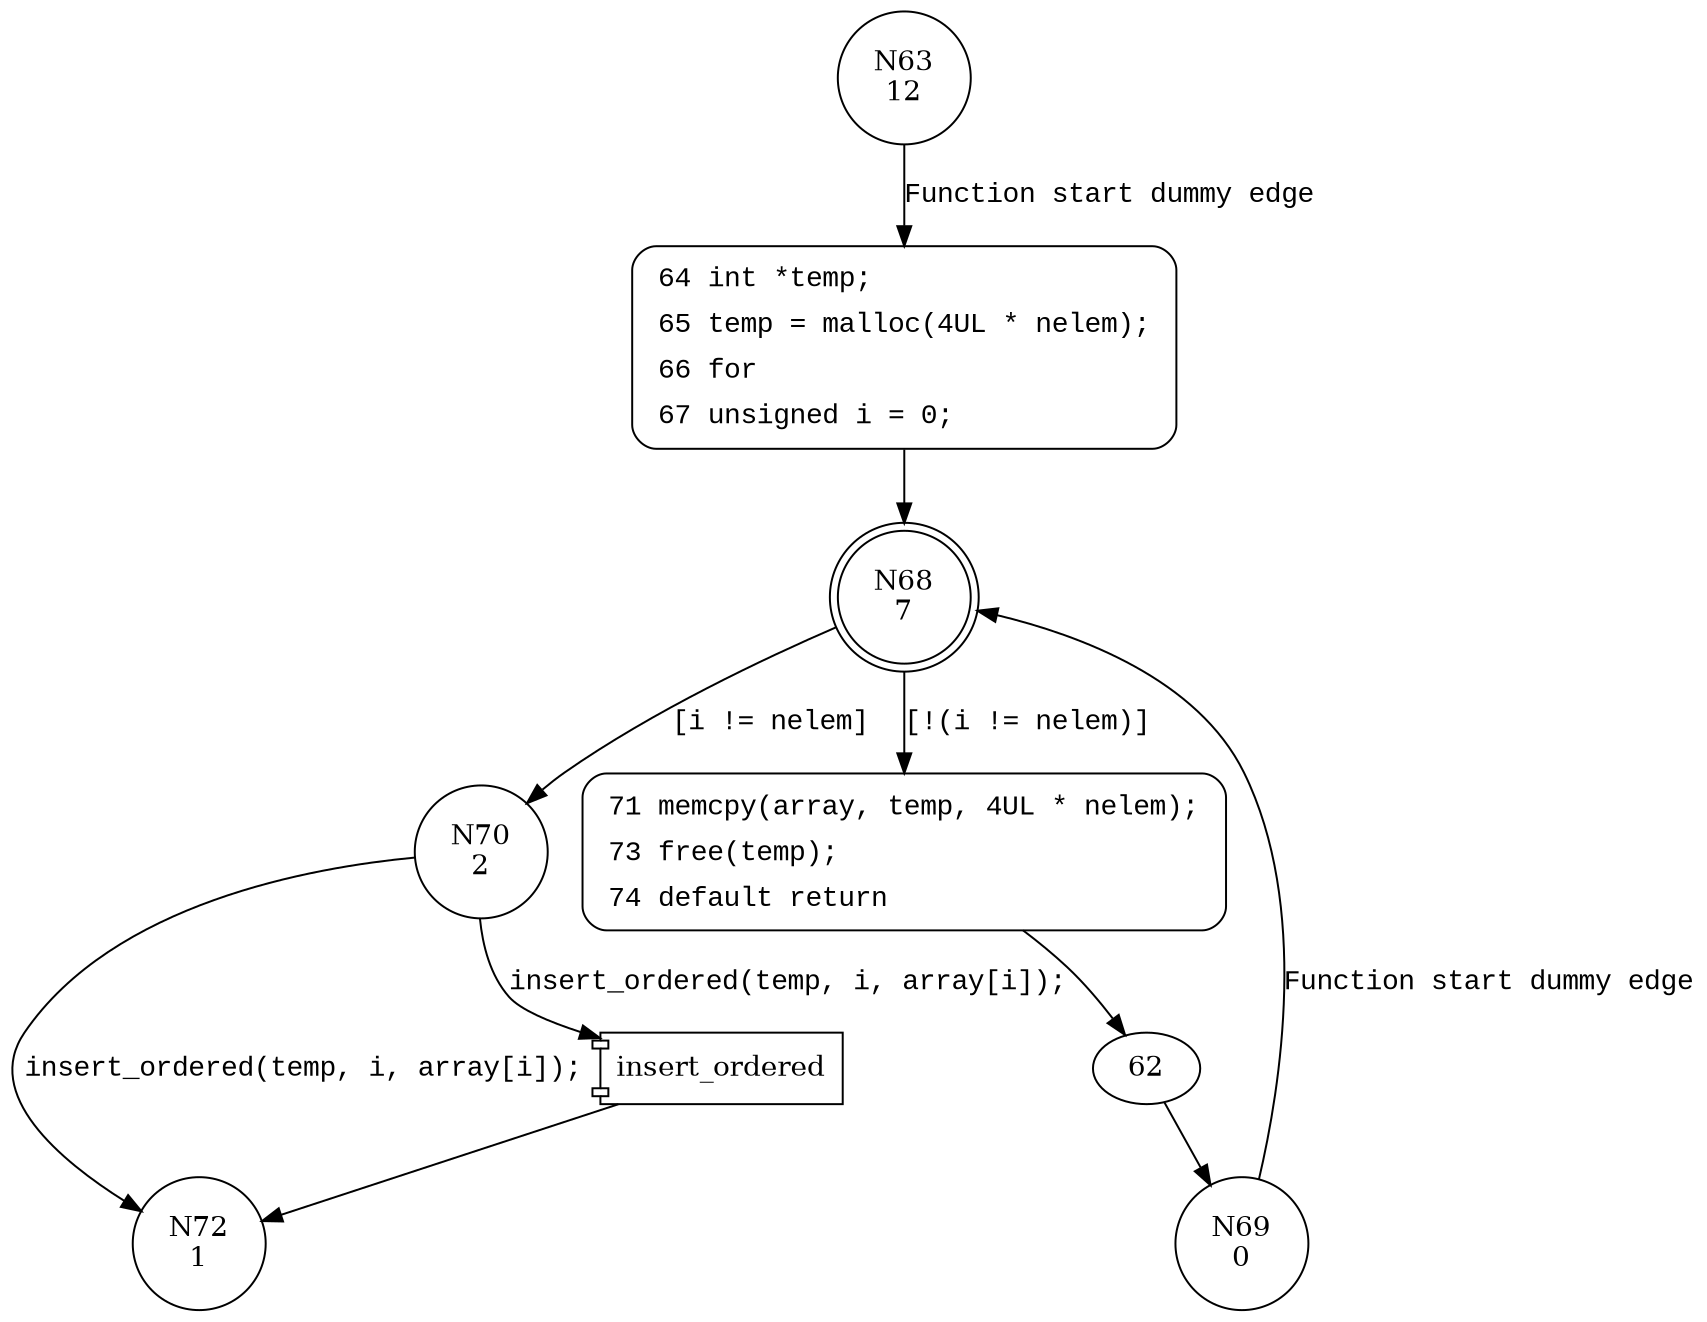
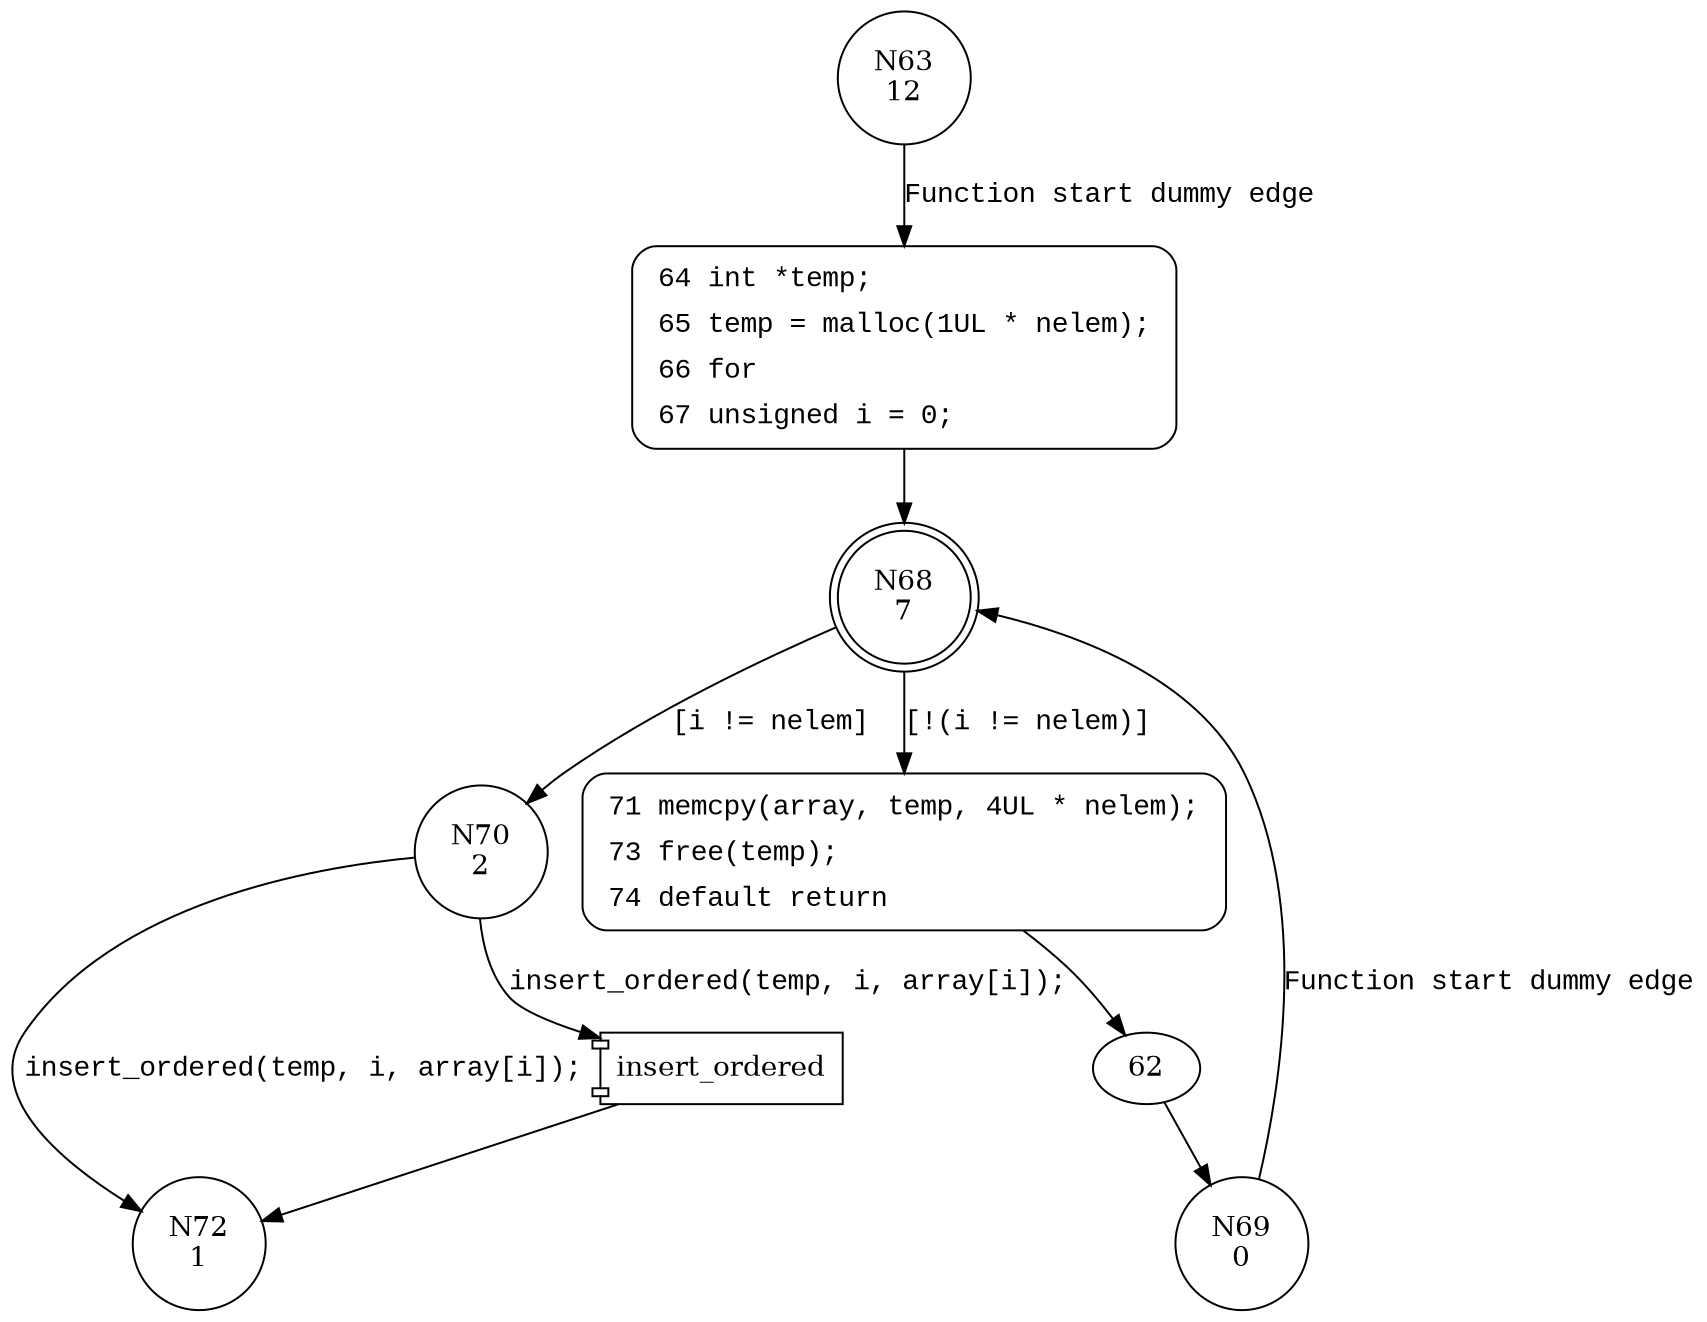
(929, 324) -> (929, 324)
